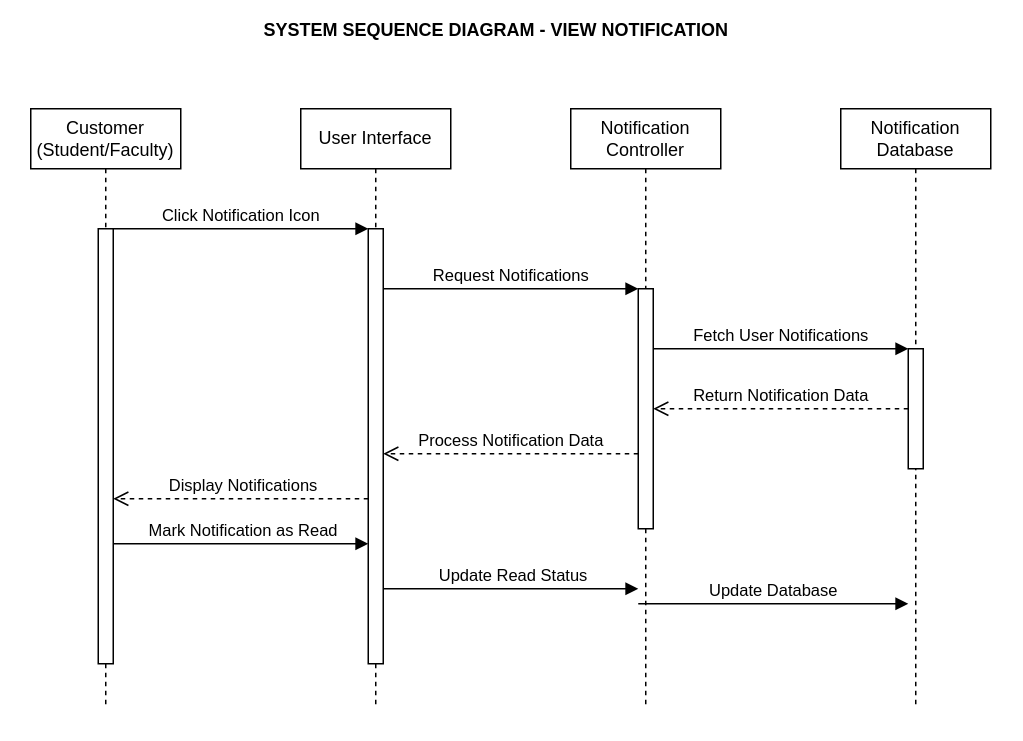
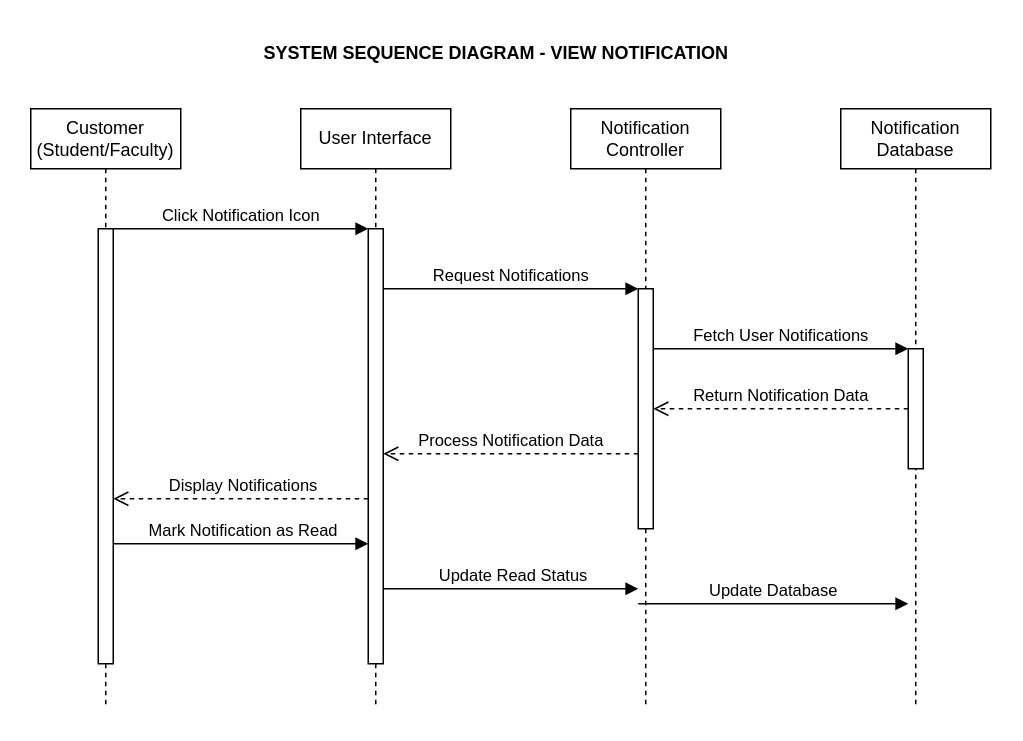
(496, 31) -> (496, 53)
